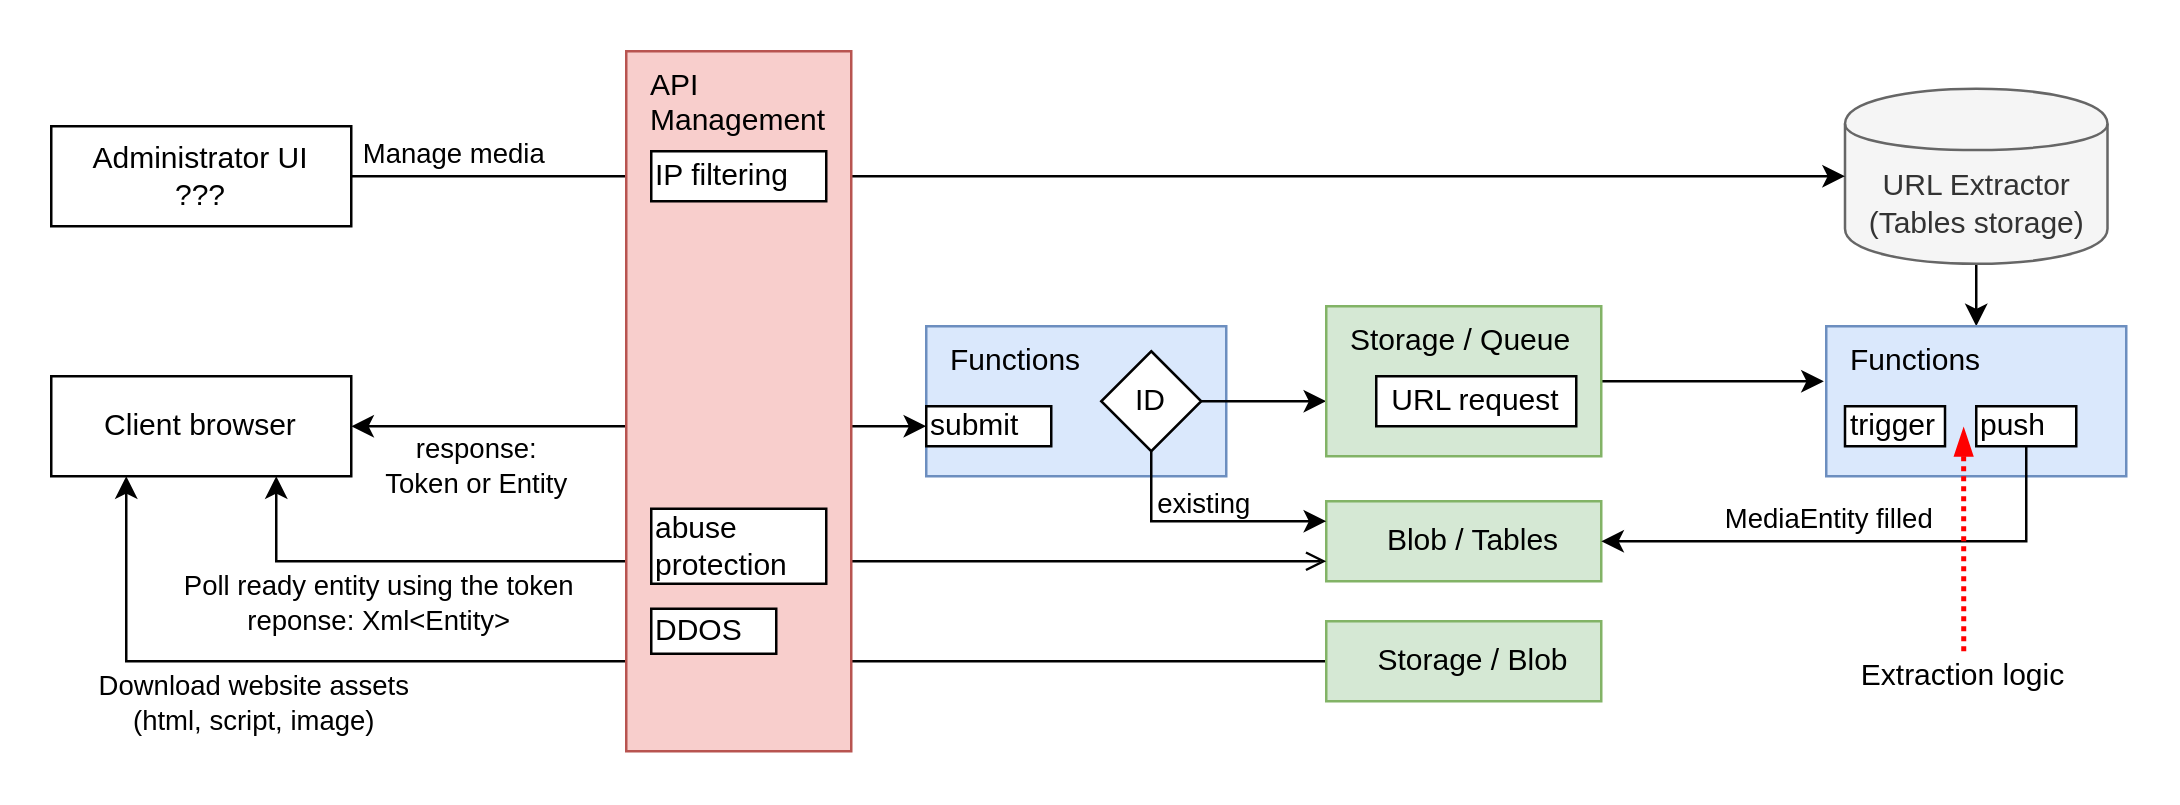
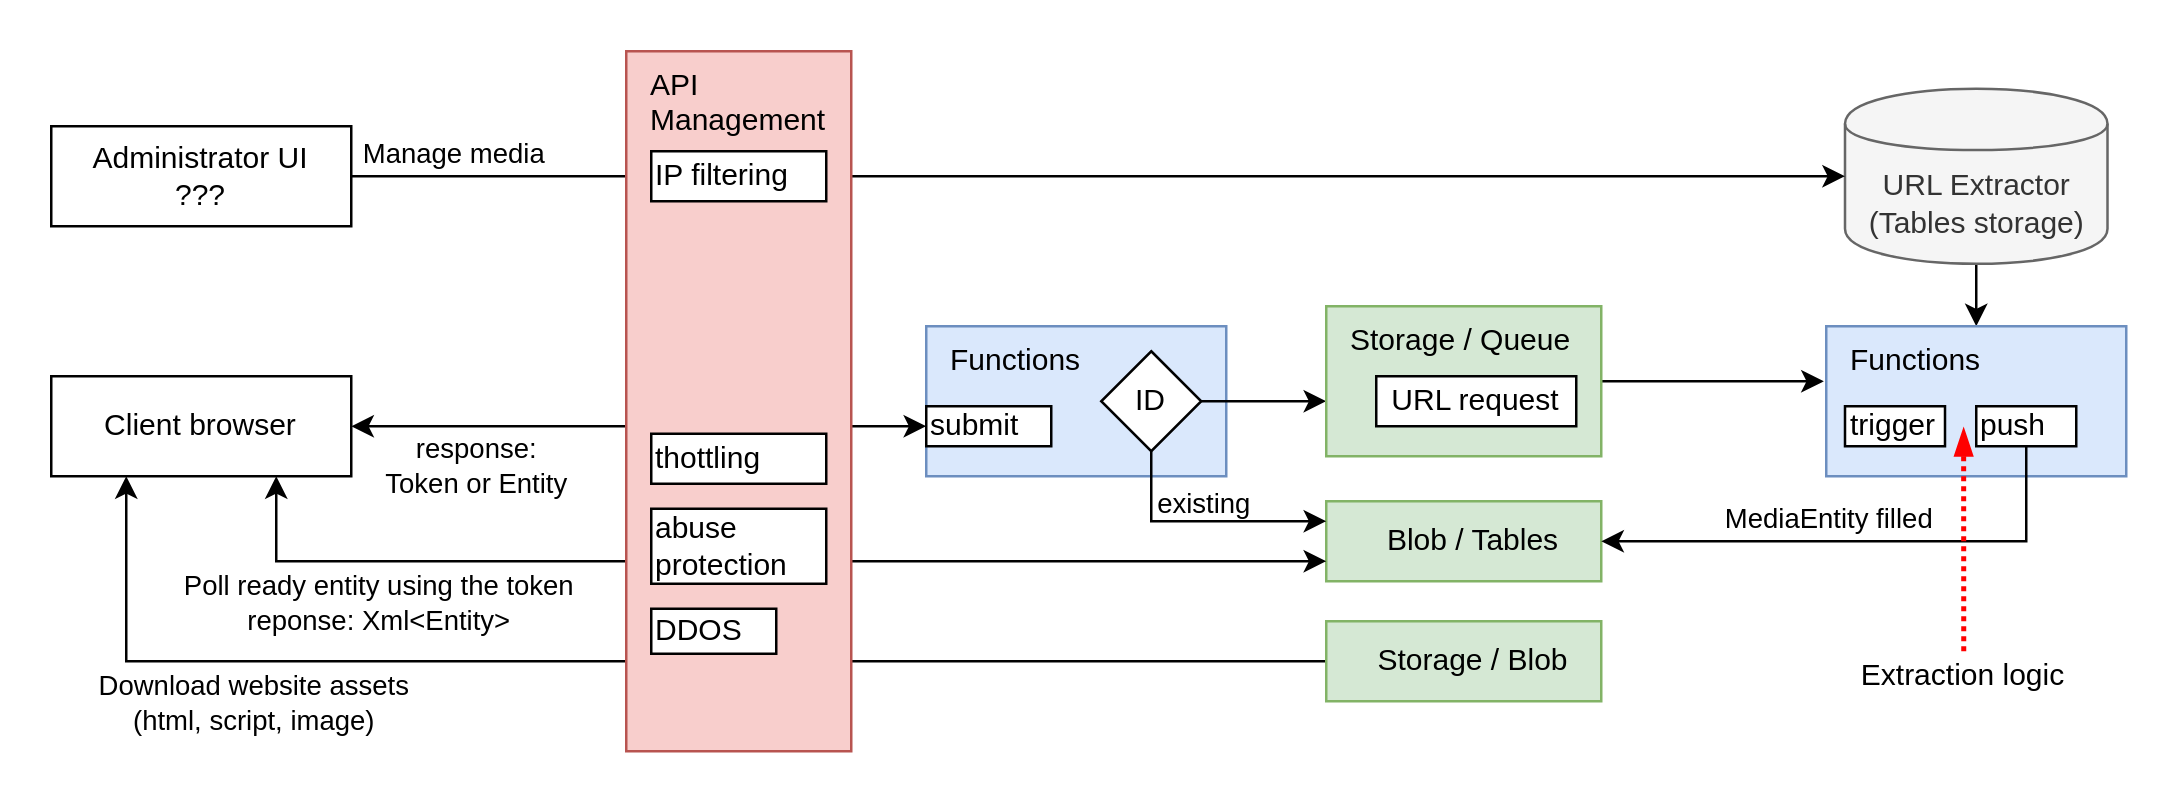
none -> (739, 459)
(1312, 561) -> (1308, 561)
